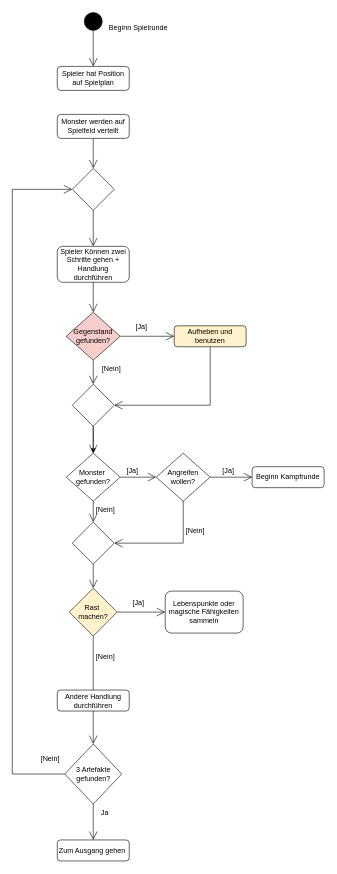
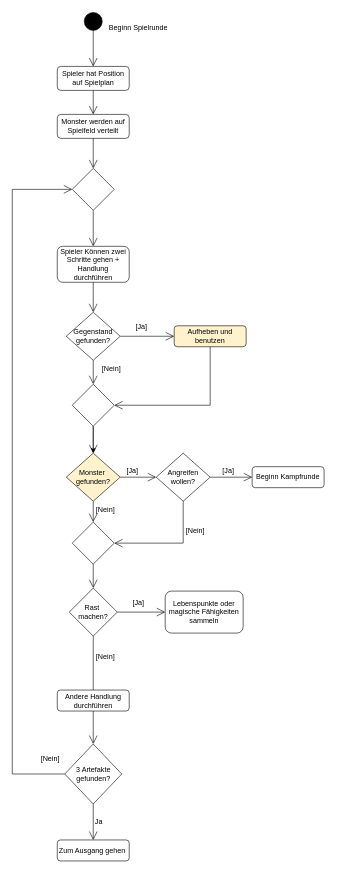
none -> (93, 102)
(93, 336) -> (93, 336)
(93, 477) -> (93, 477)
(93, 612) -> (93, 612)
(105, 813) -> (99, 822)
